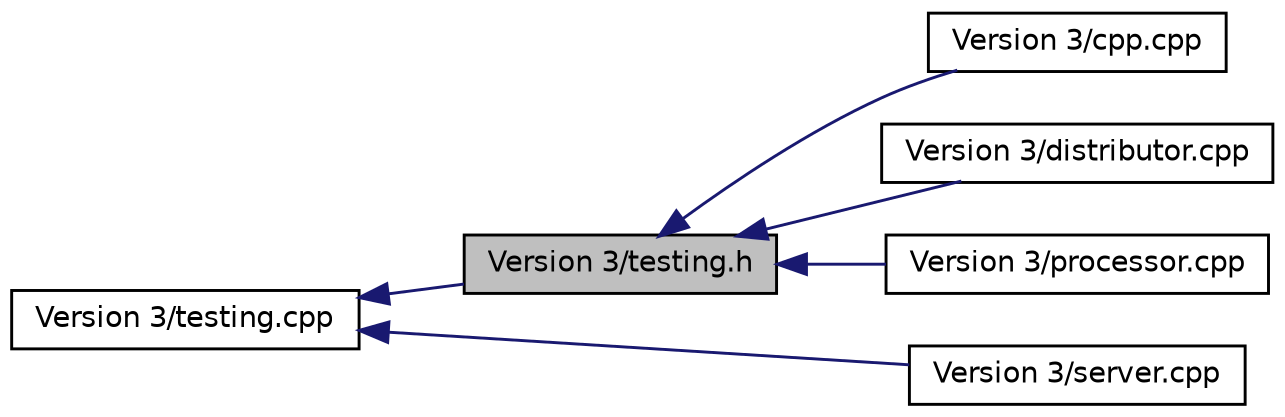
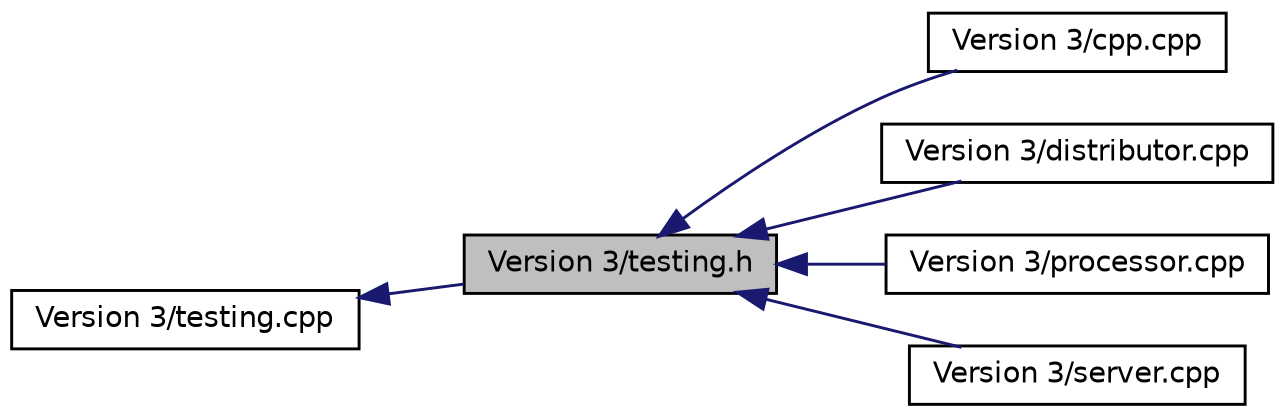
(649, 349) -> (864, 323)
